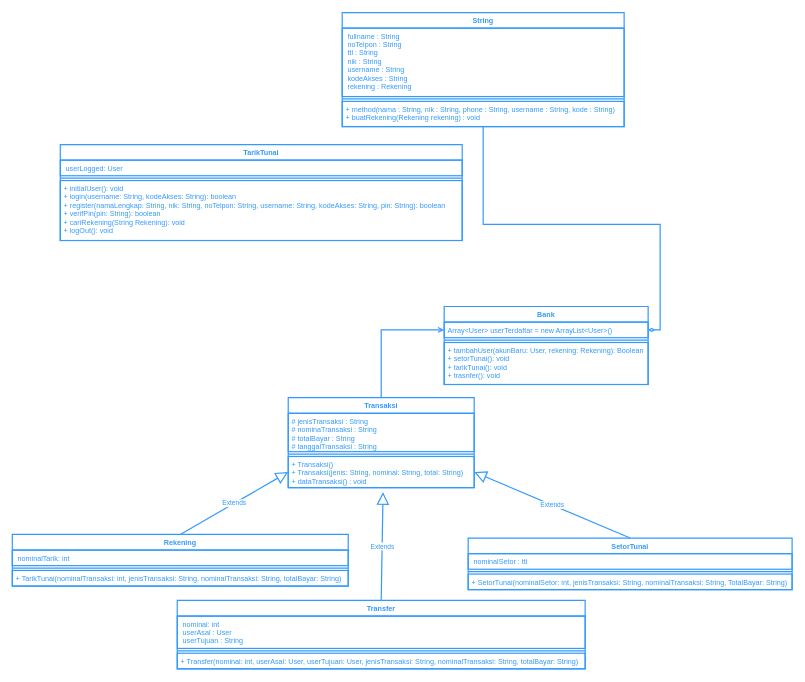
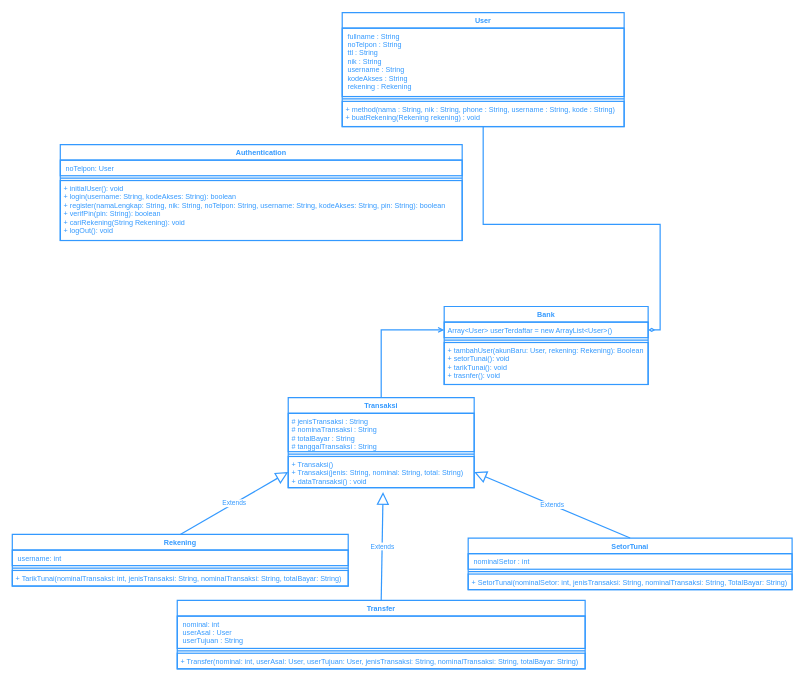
(483, 20) -> (483, 20)
(261, 152) -> (261, 152)
(94, 168) -> (89, 168)
(44, 558) -> (39, 558)
(502, 562) -> (502, 562)
